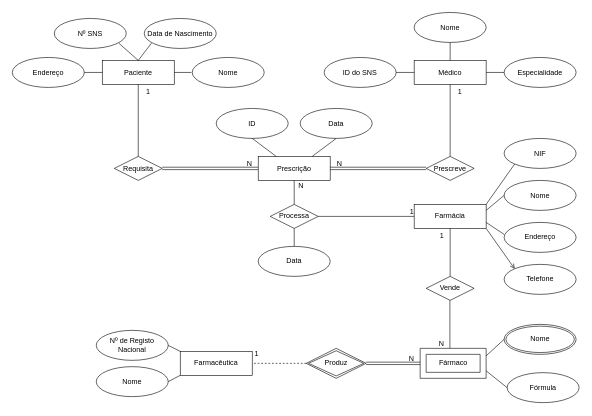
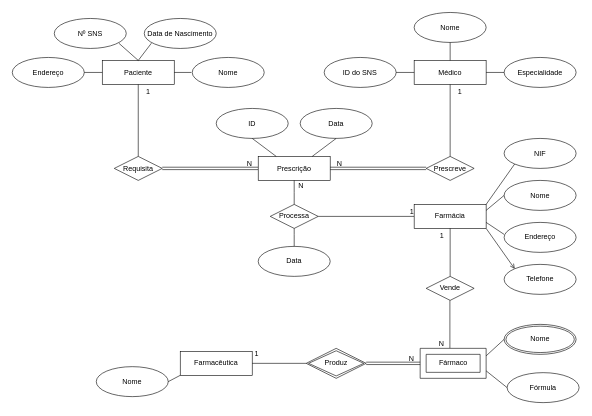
(132, 345) -> none
(174, 348) -> none
(279, 363) -> (279, 363)
